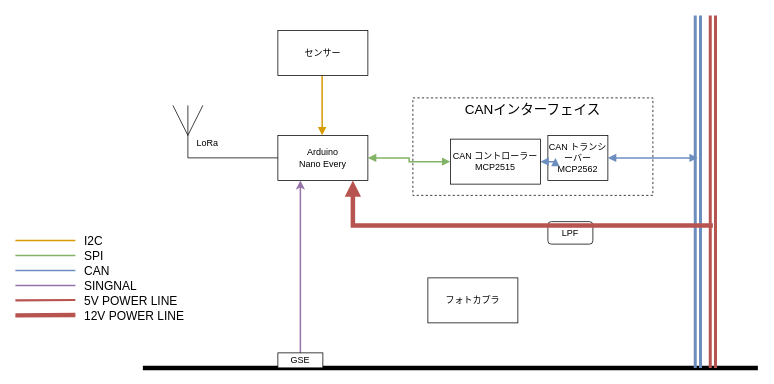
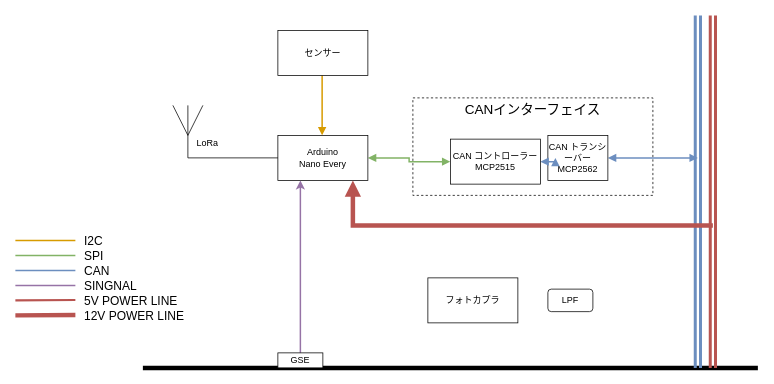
(570, 233) -> (570, 300)
